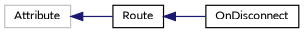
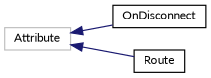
(191, 16) -> (98, 28)
